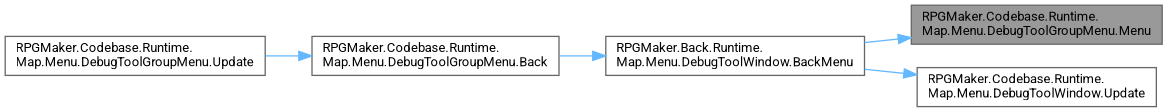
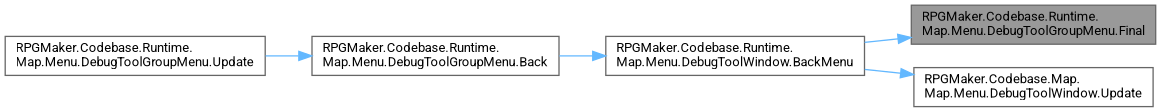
(1037, 25) -> (1033, 25)
(735, 56) -> (735, 56)
(1037, 87) -> (1033, 87)
